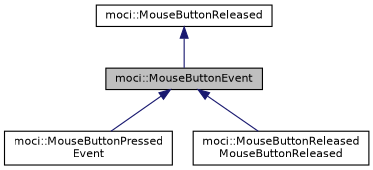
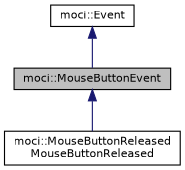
(184, 16) -> (92, 16)
(88, 148) -> none
